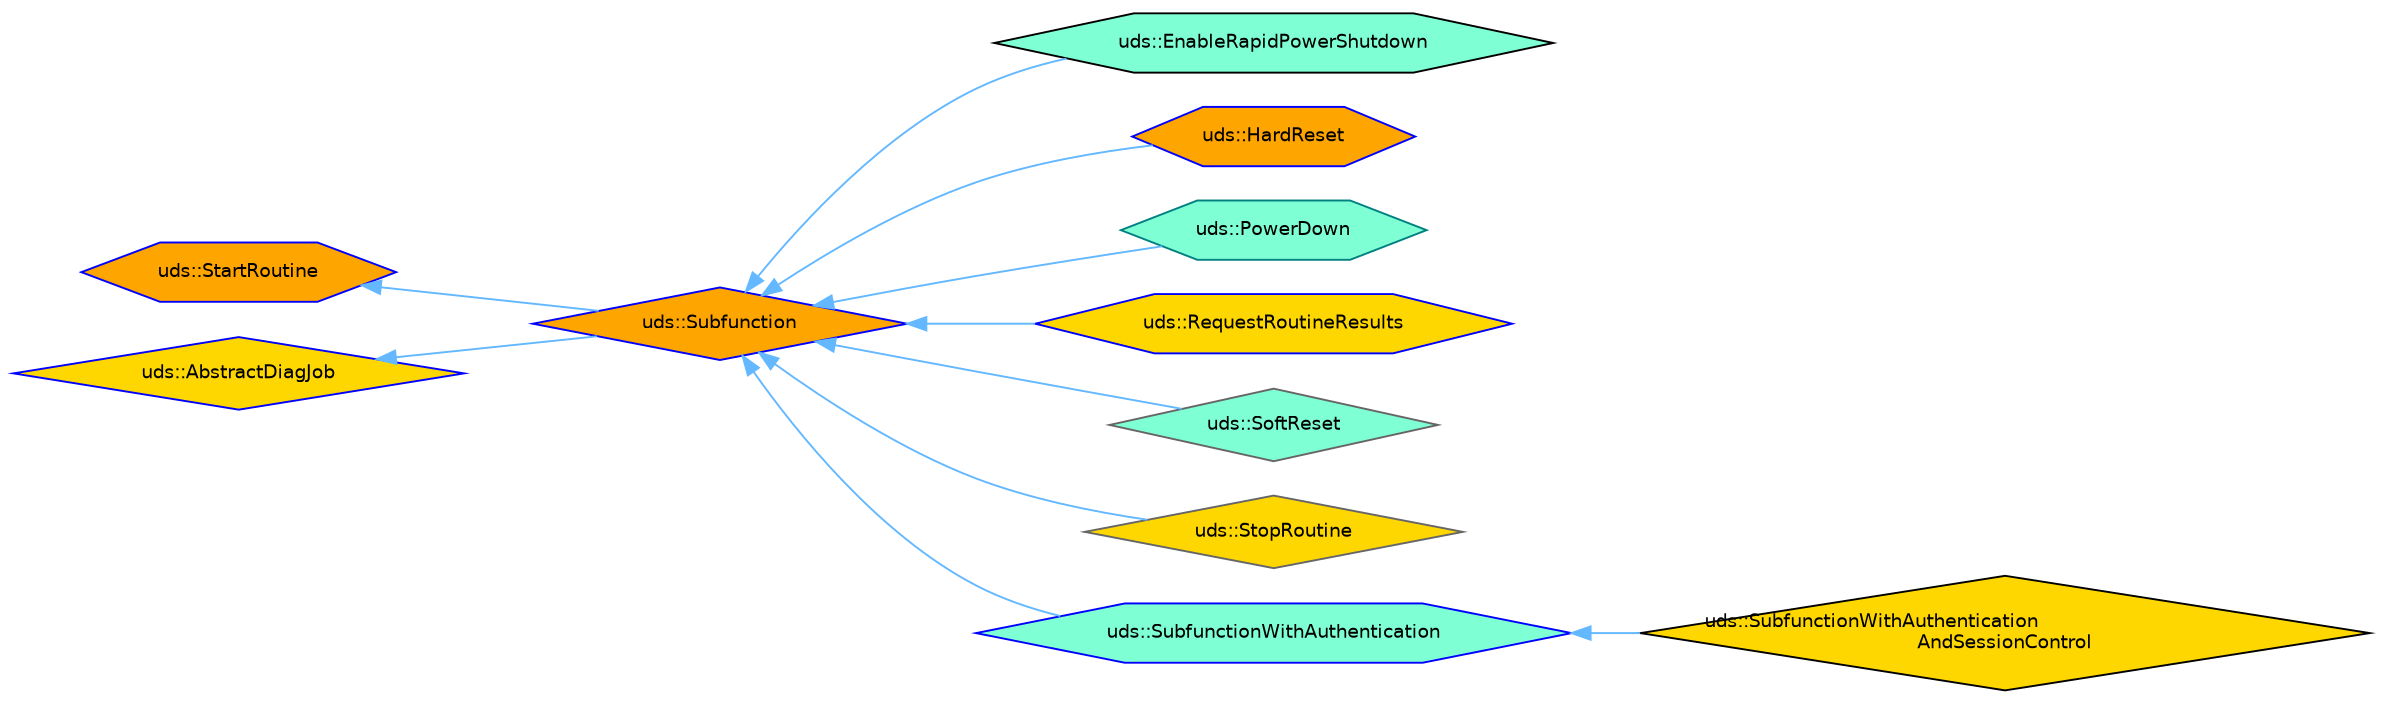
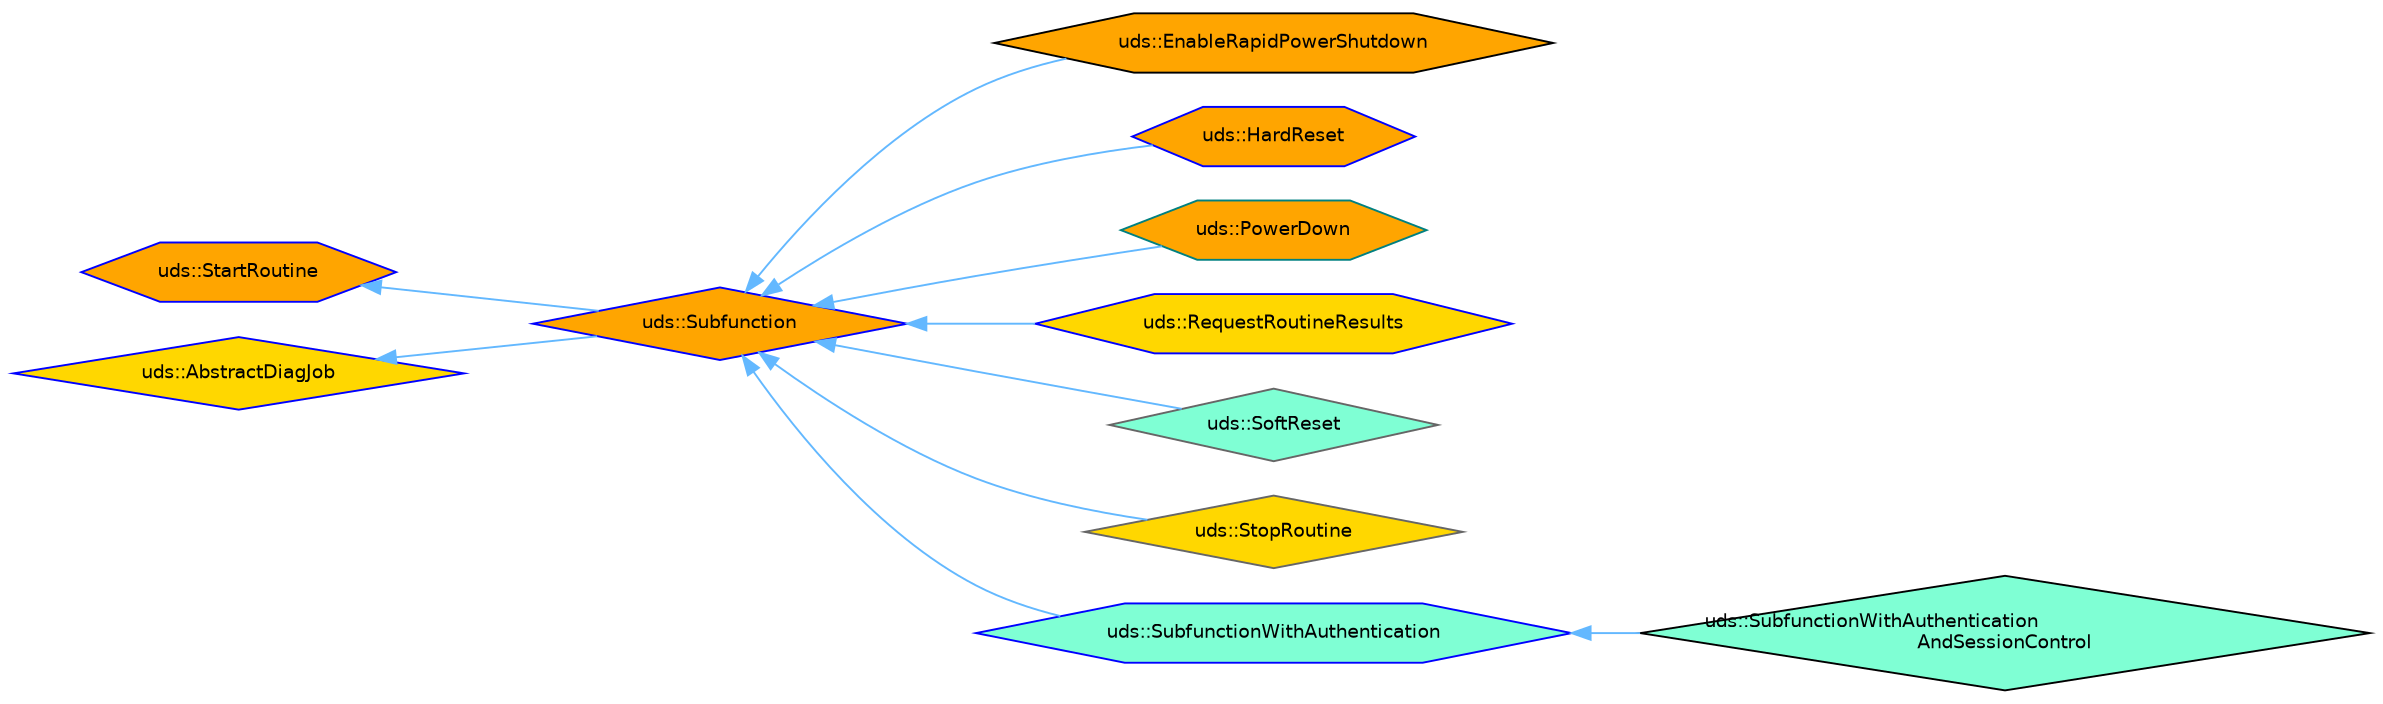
(1274, 43) -> (1274, 43)
(1274, 230) -> (1274, 230)
(2005, 633) -> (2005, 633)
